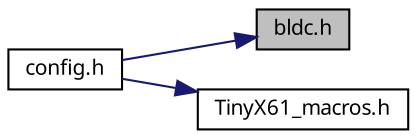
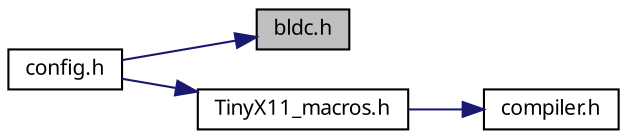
(303, 109) -> (303, 109)
none -> (551, 109)
